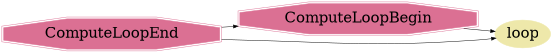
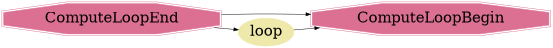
(477, 30) -> (304, 29)
